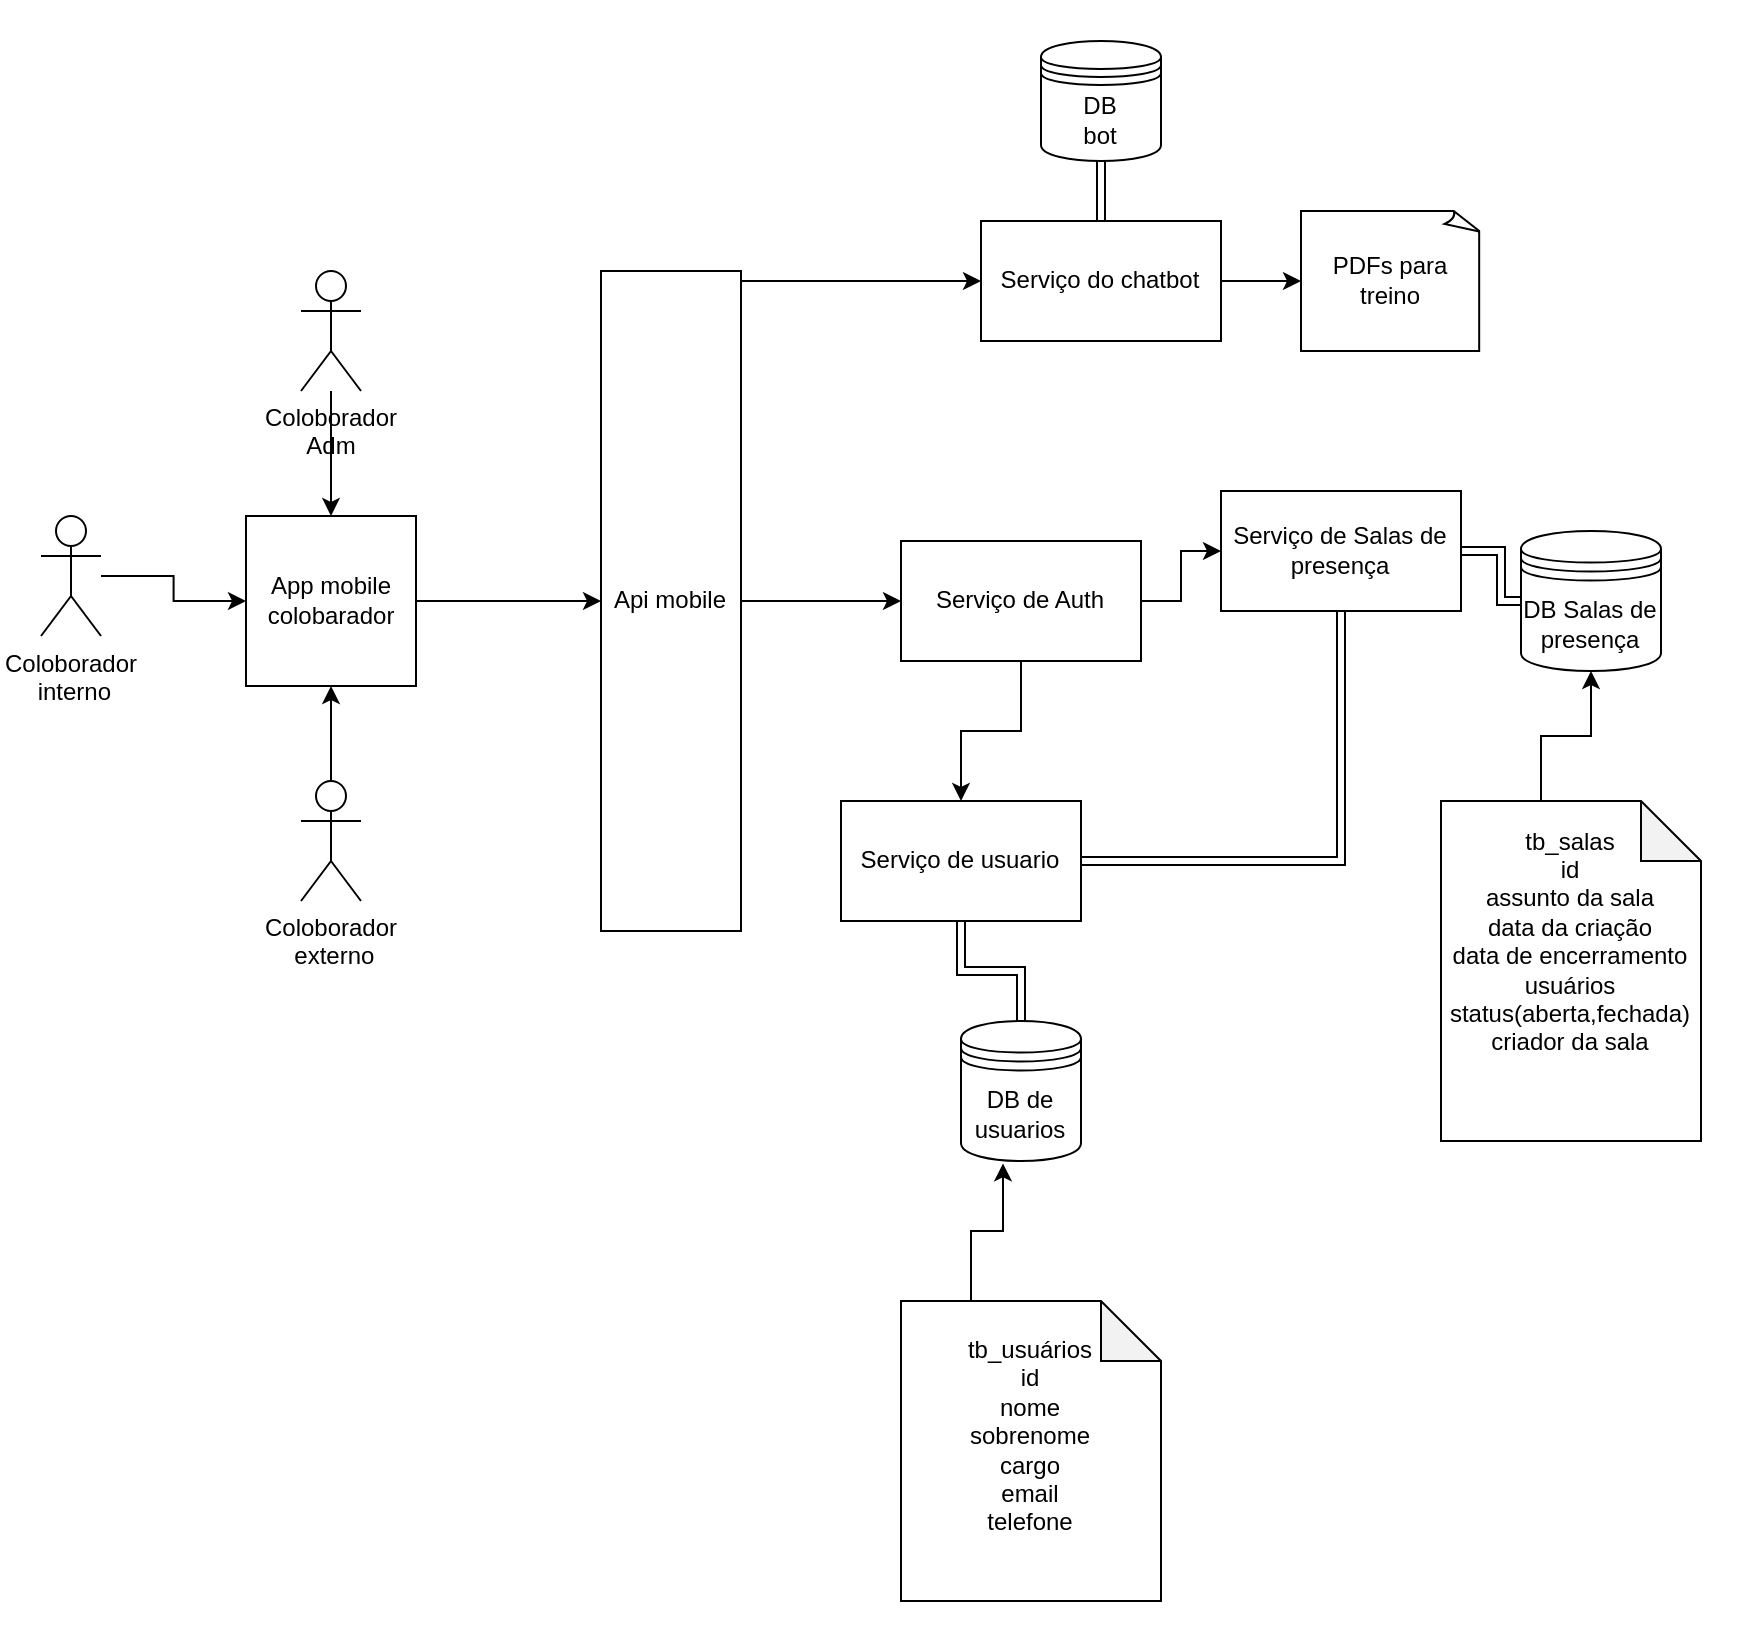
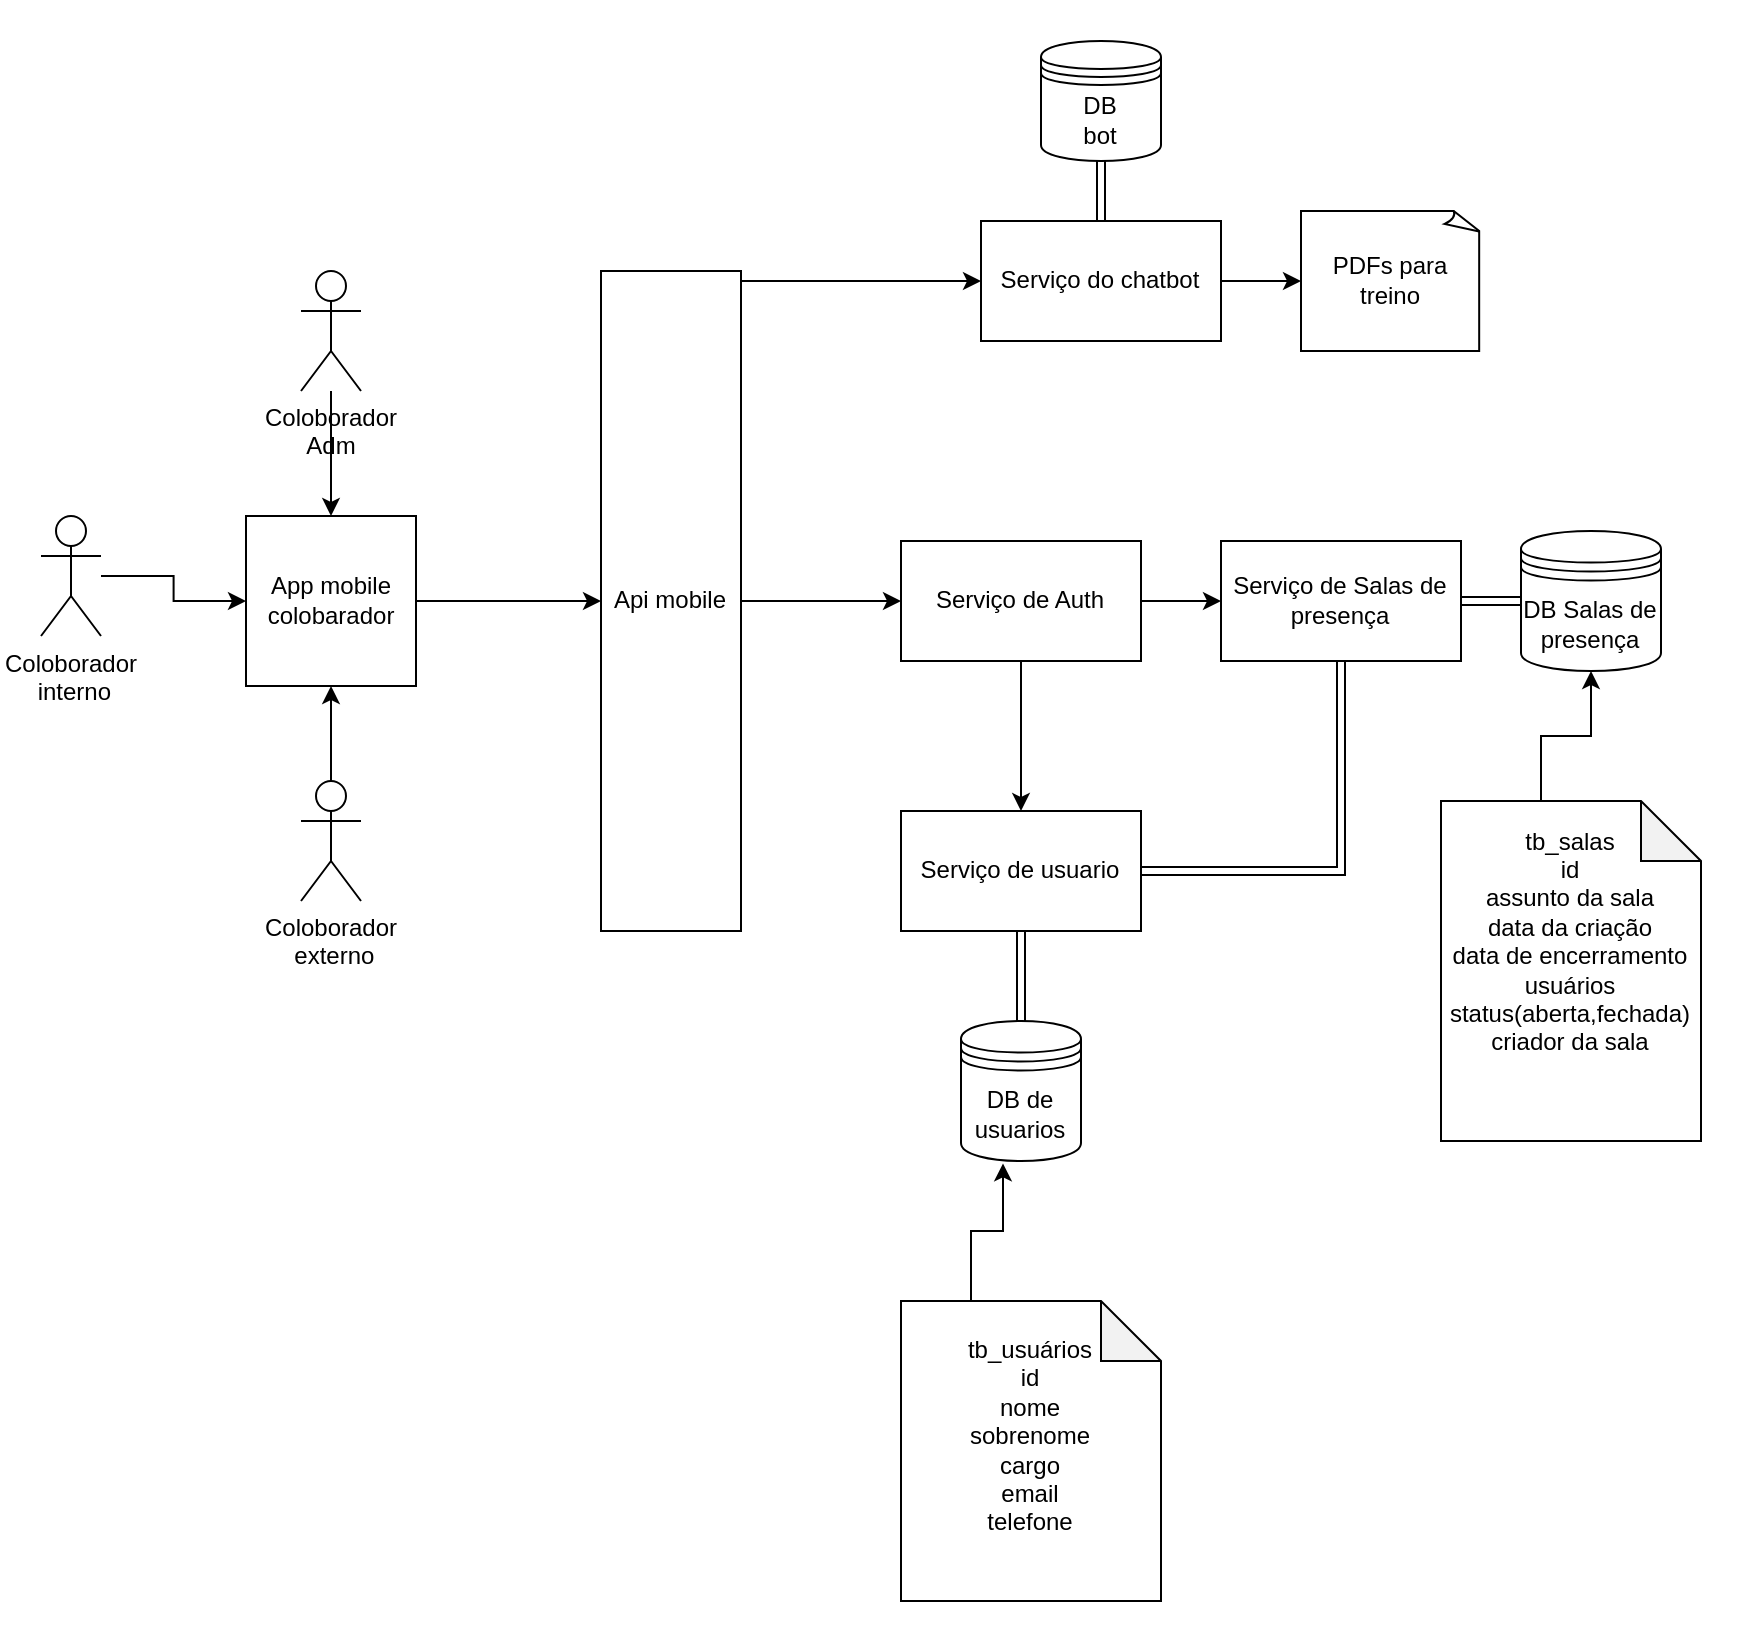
(1341, 551) -> (1341, 601)
(961, 861) -> (1021, 871)
